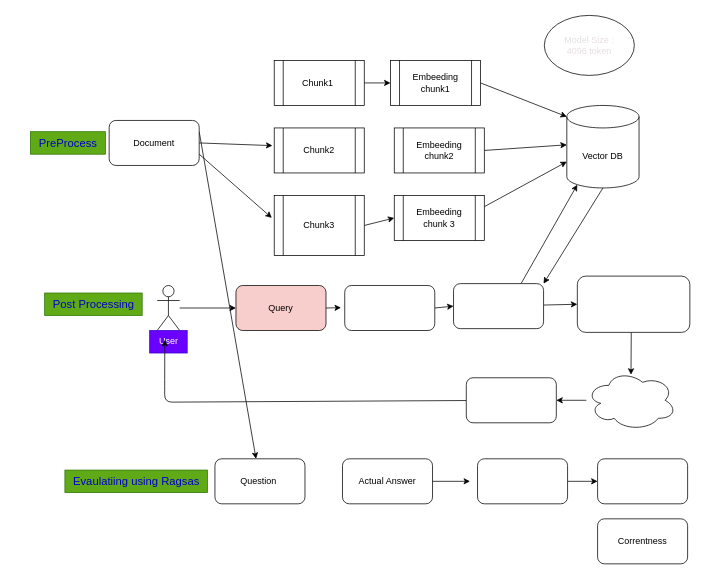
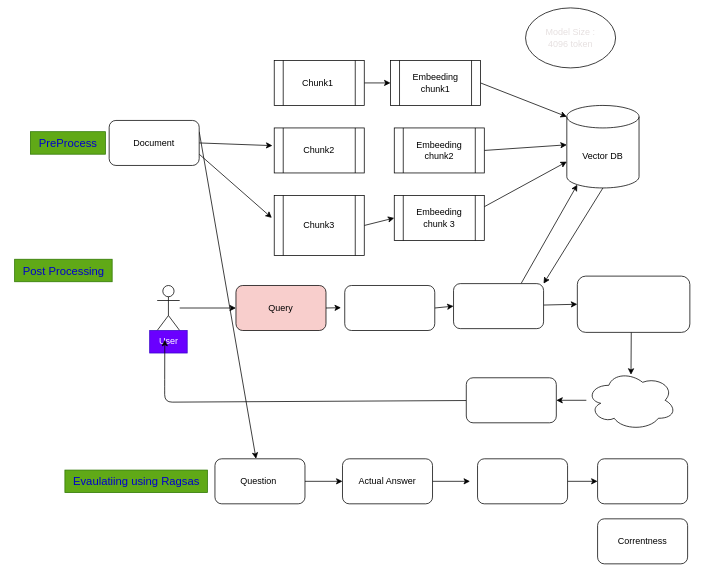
(589, 45) -> (570, 38)
(93, 304) -> (63, 270)
none -> (321, 481)
